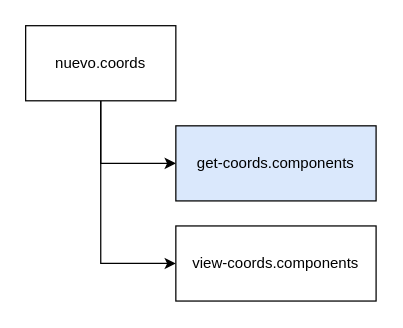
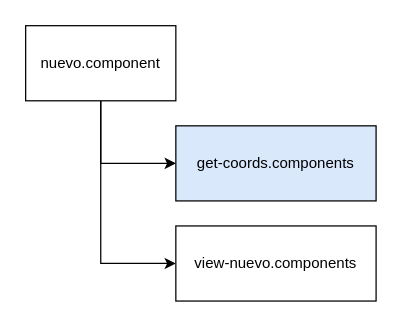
(101, 63) -> (101, 63)
(276, 263) -> (276, 263)
